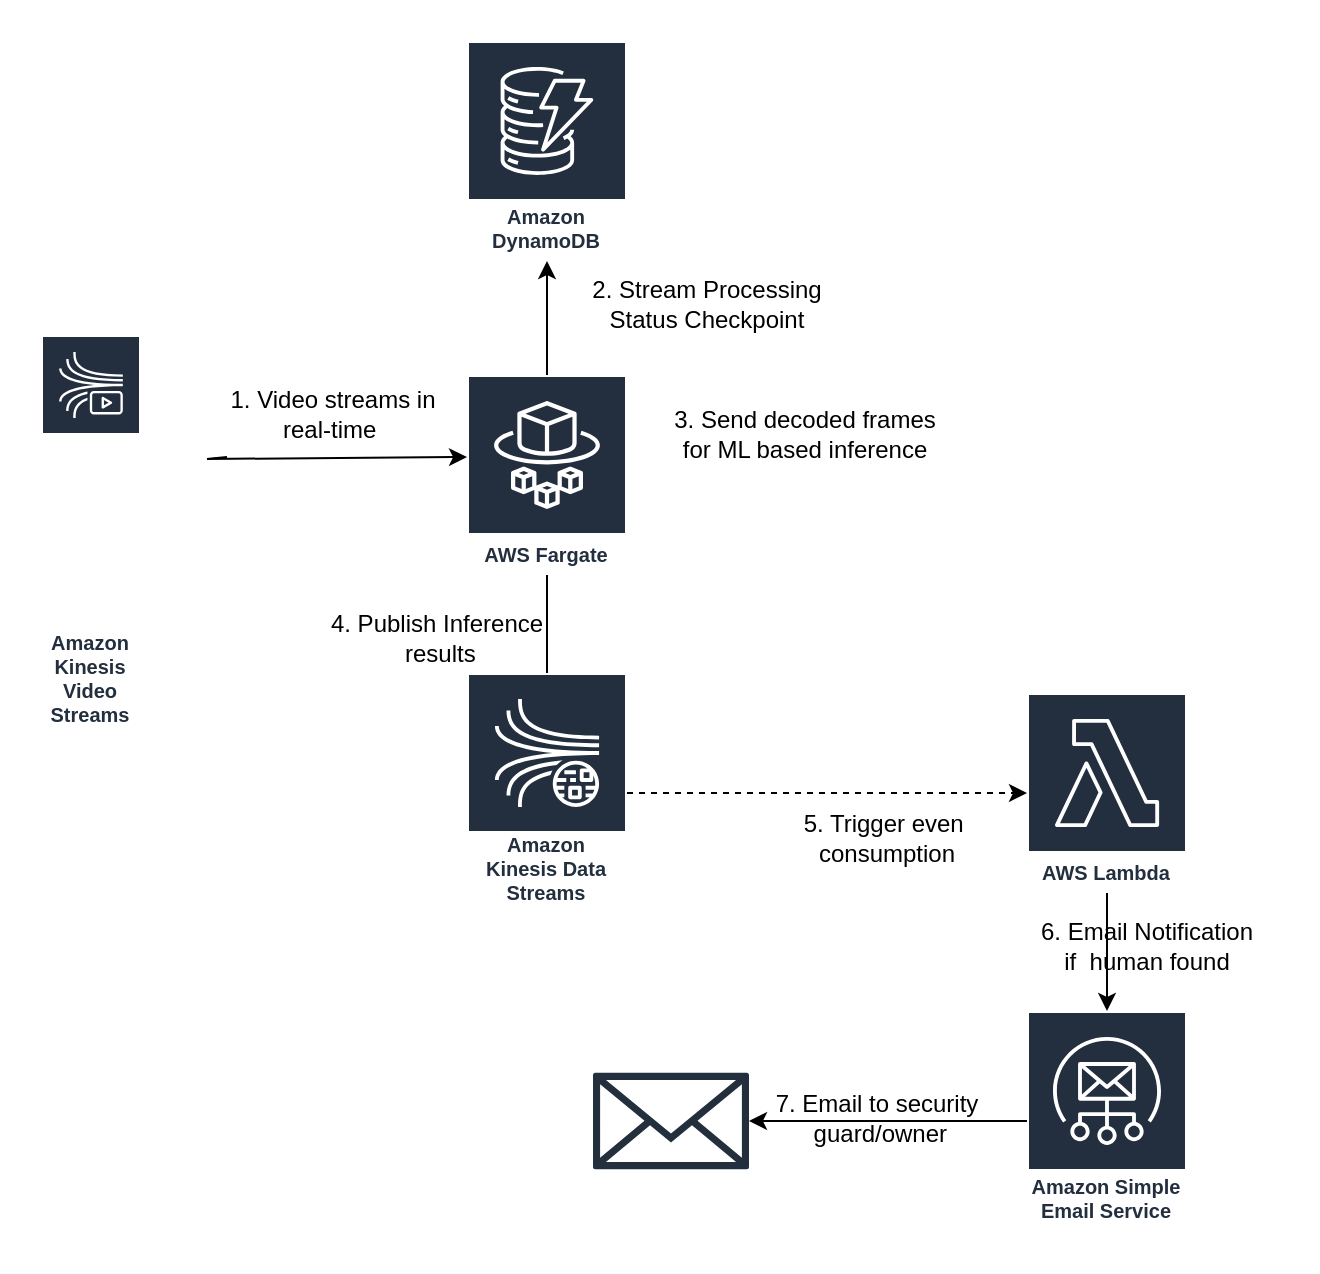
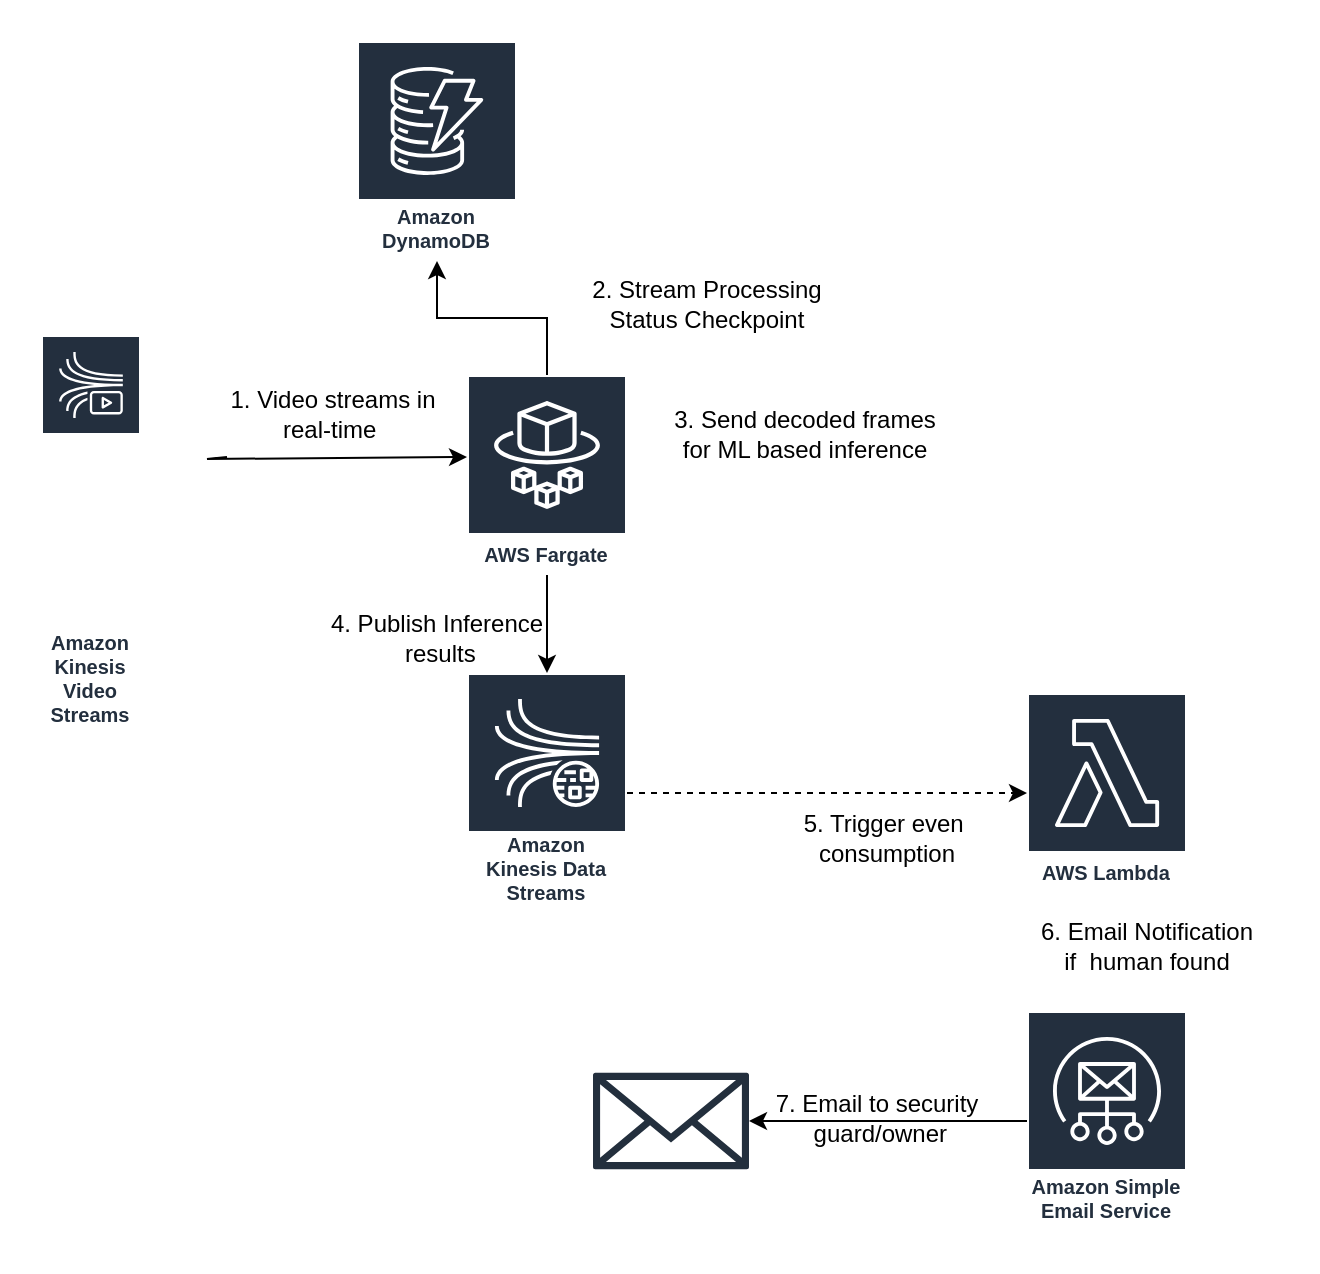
(547, 151) -> (437, 151)
(547, 664) -> (547, 658)
(1107, 945) -> none
